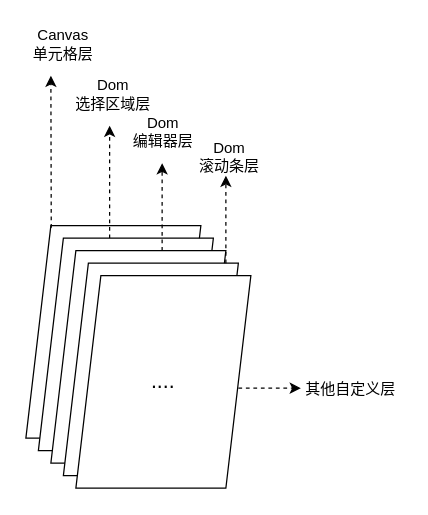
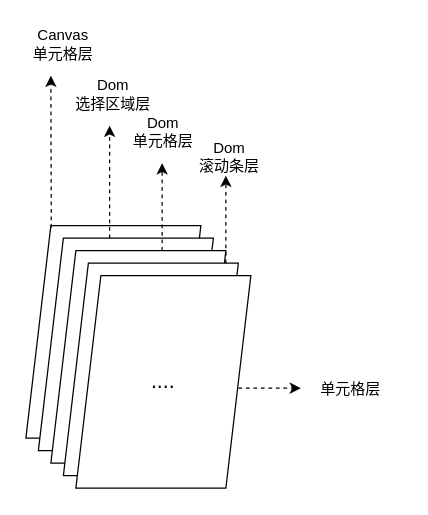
(163, 132) -> (163, 132)
(351, 389) -> (351, 389)
